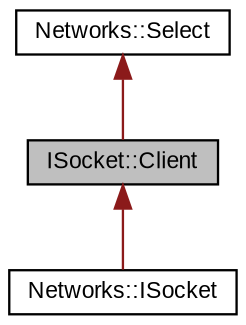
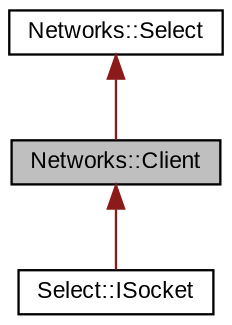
(123, 162) -> (116, 162)
(123, 292) -> (116, 292)
